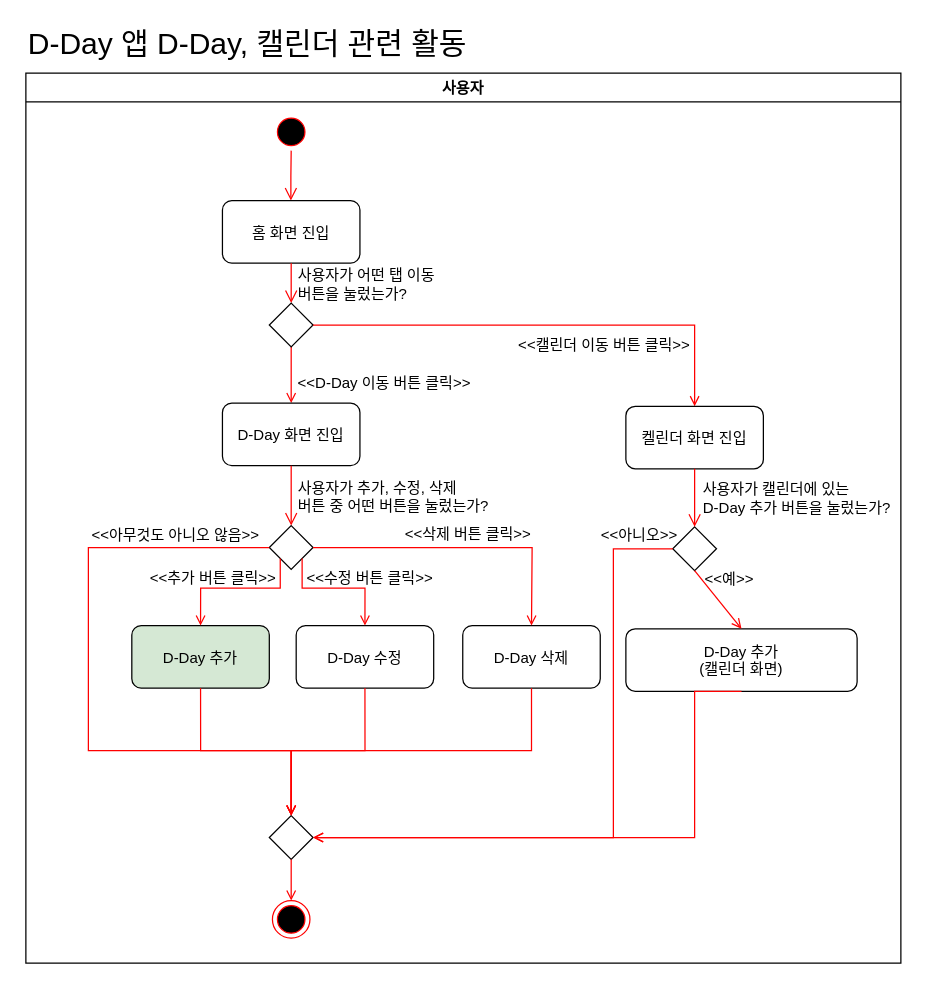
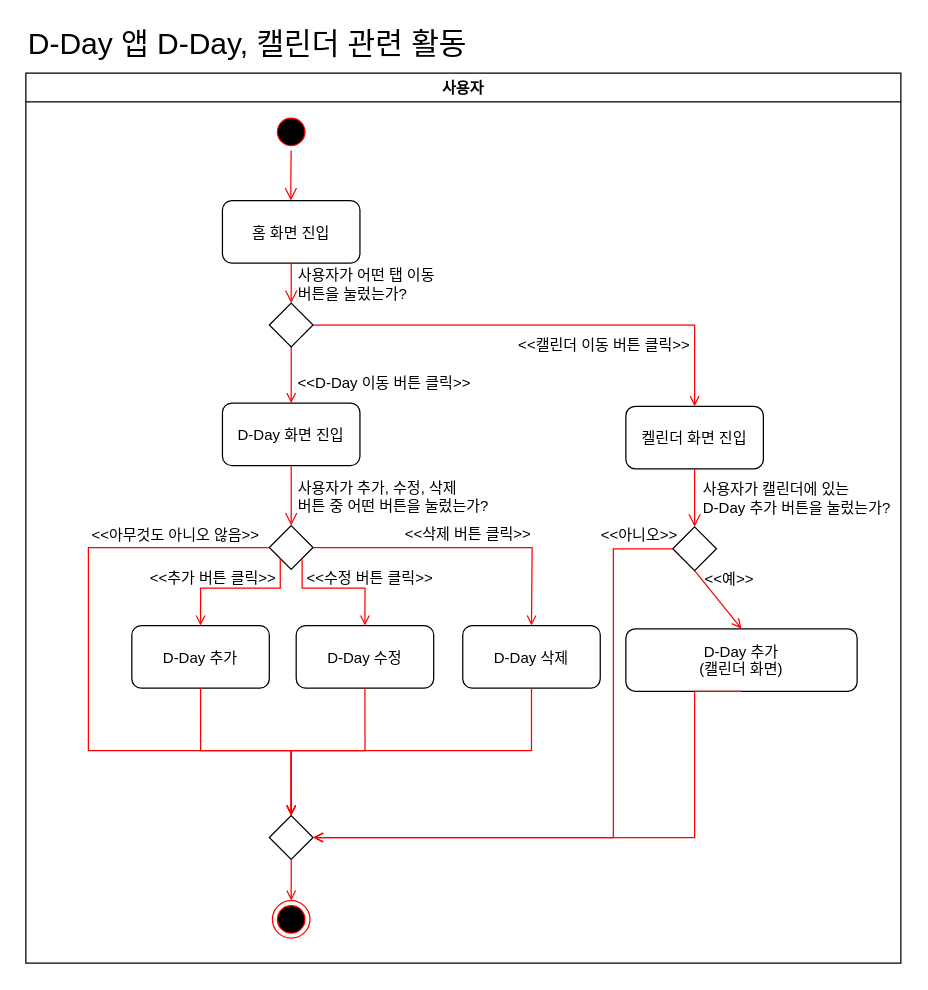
(200, 657) -> (200, 657)
